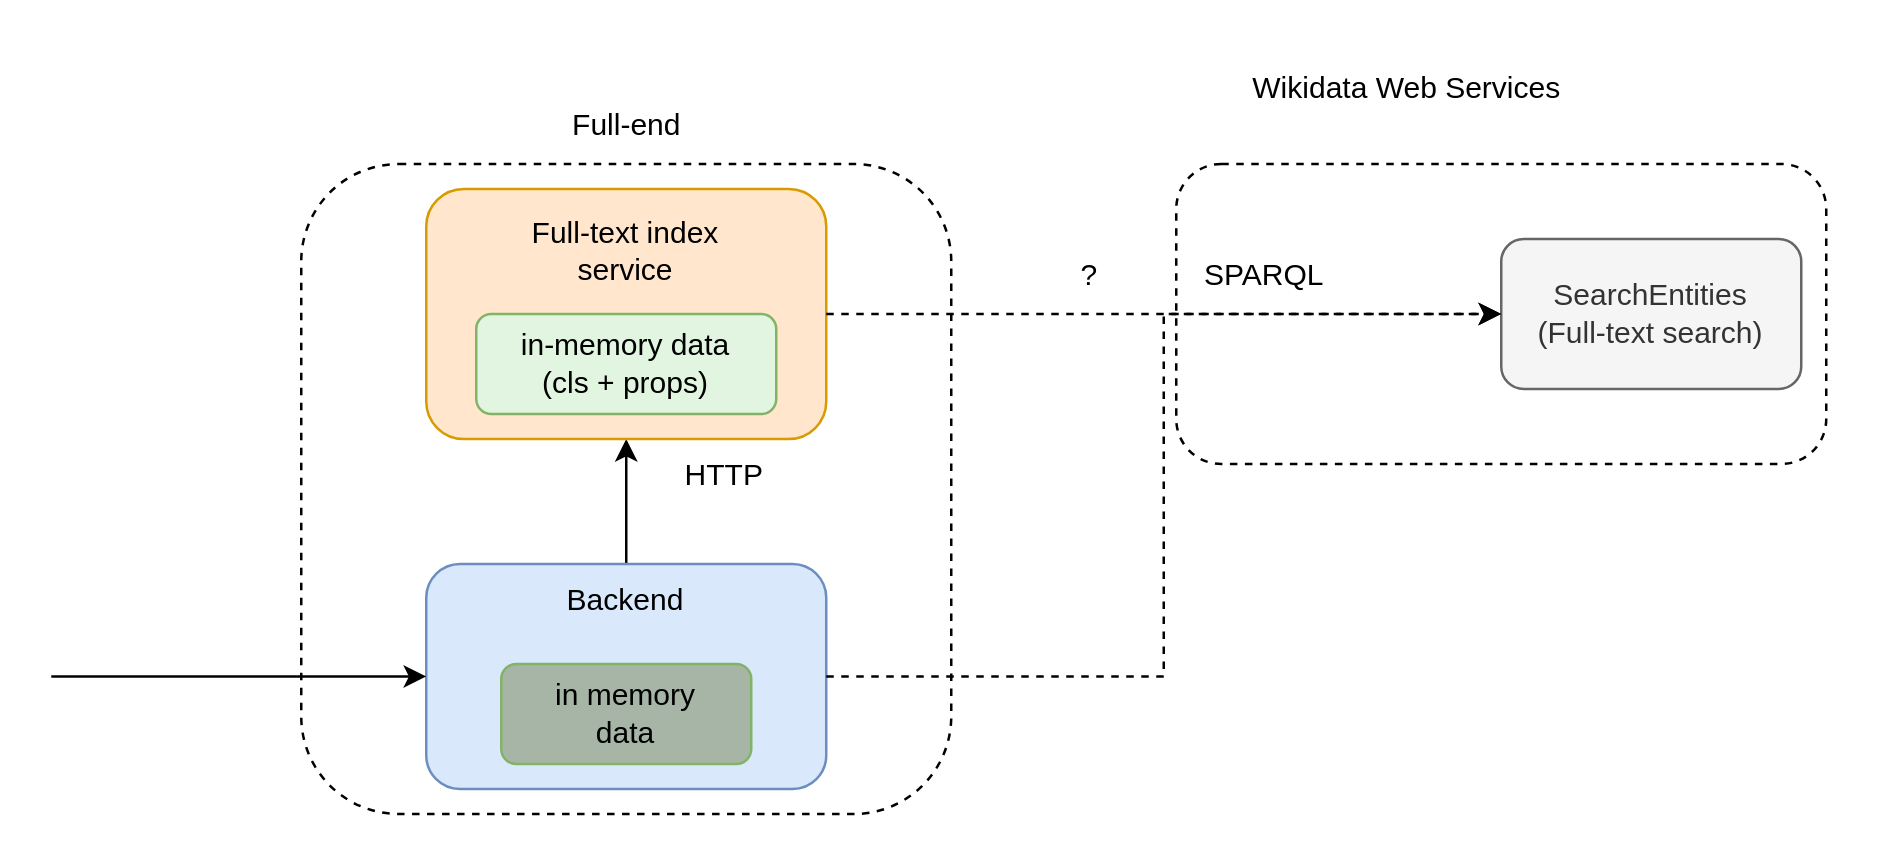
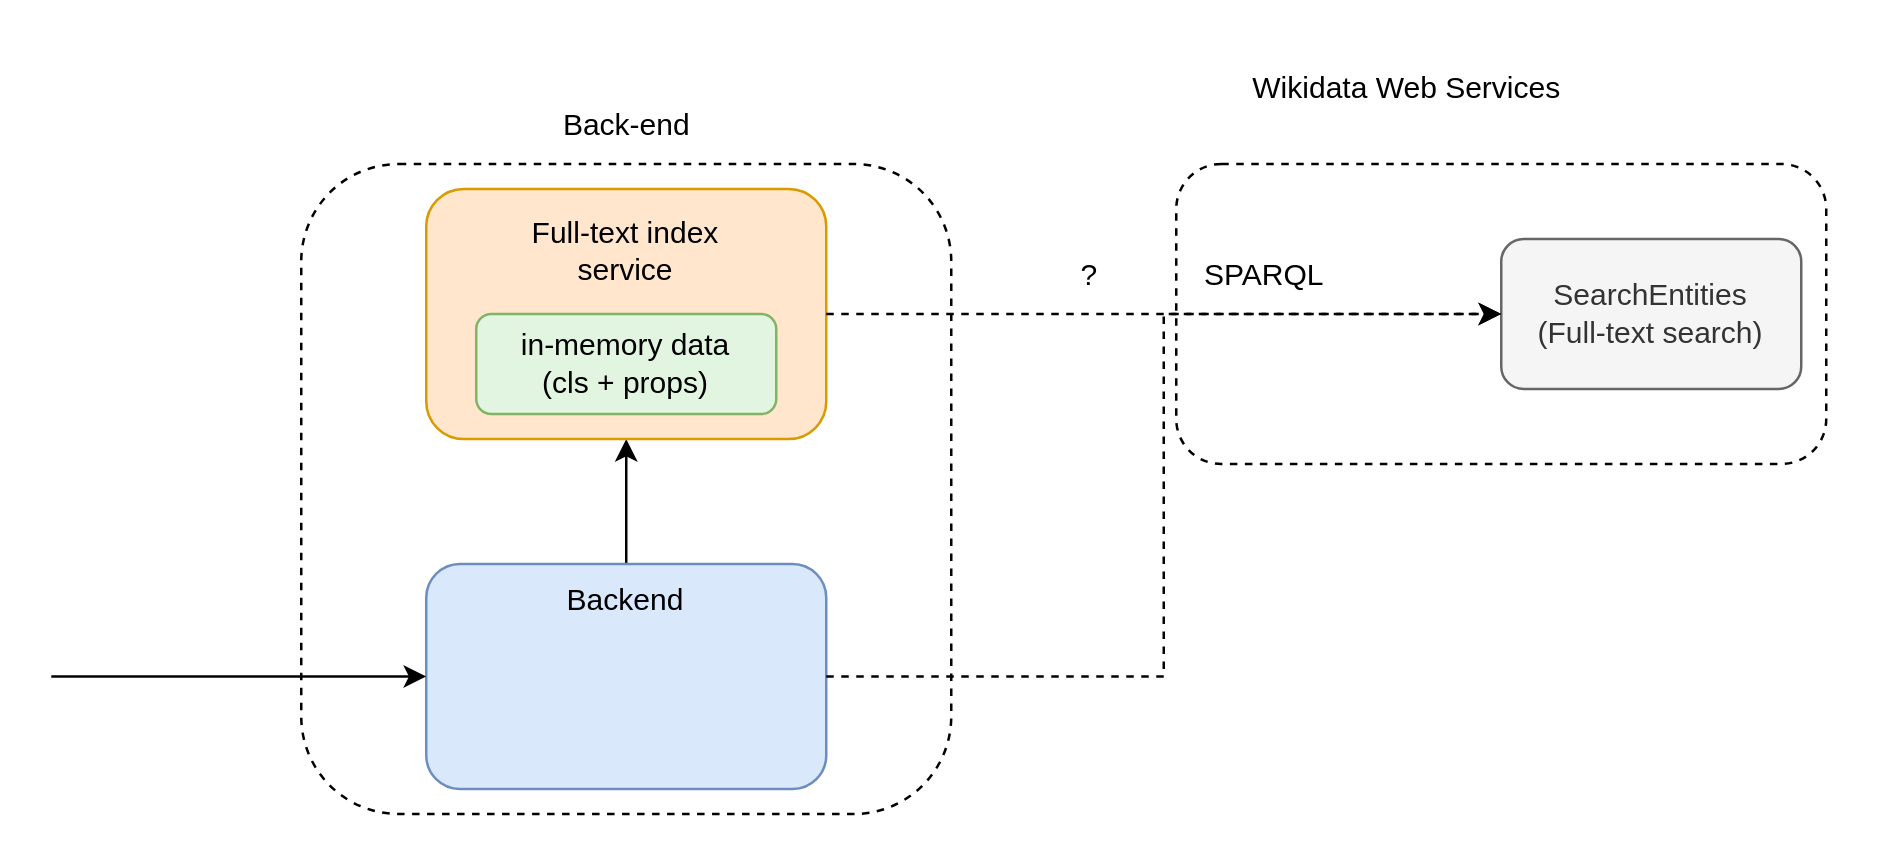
(628, 126) -> (628, 126)
(724, 476) -> none
(626, 714) -> none
